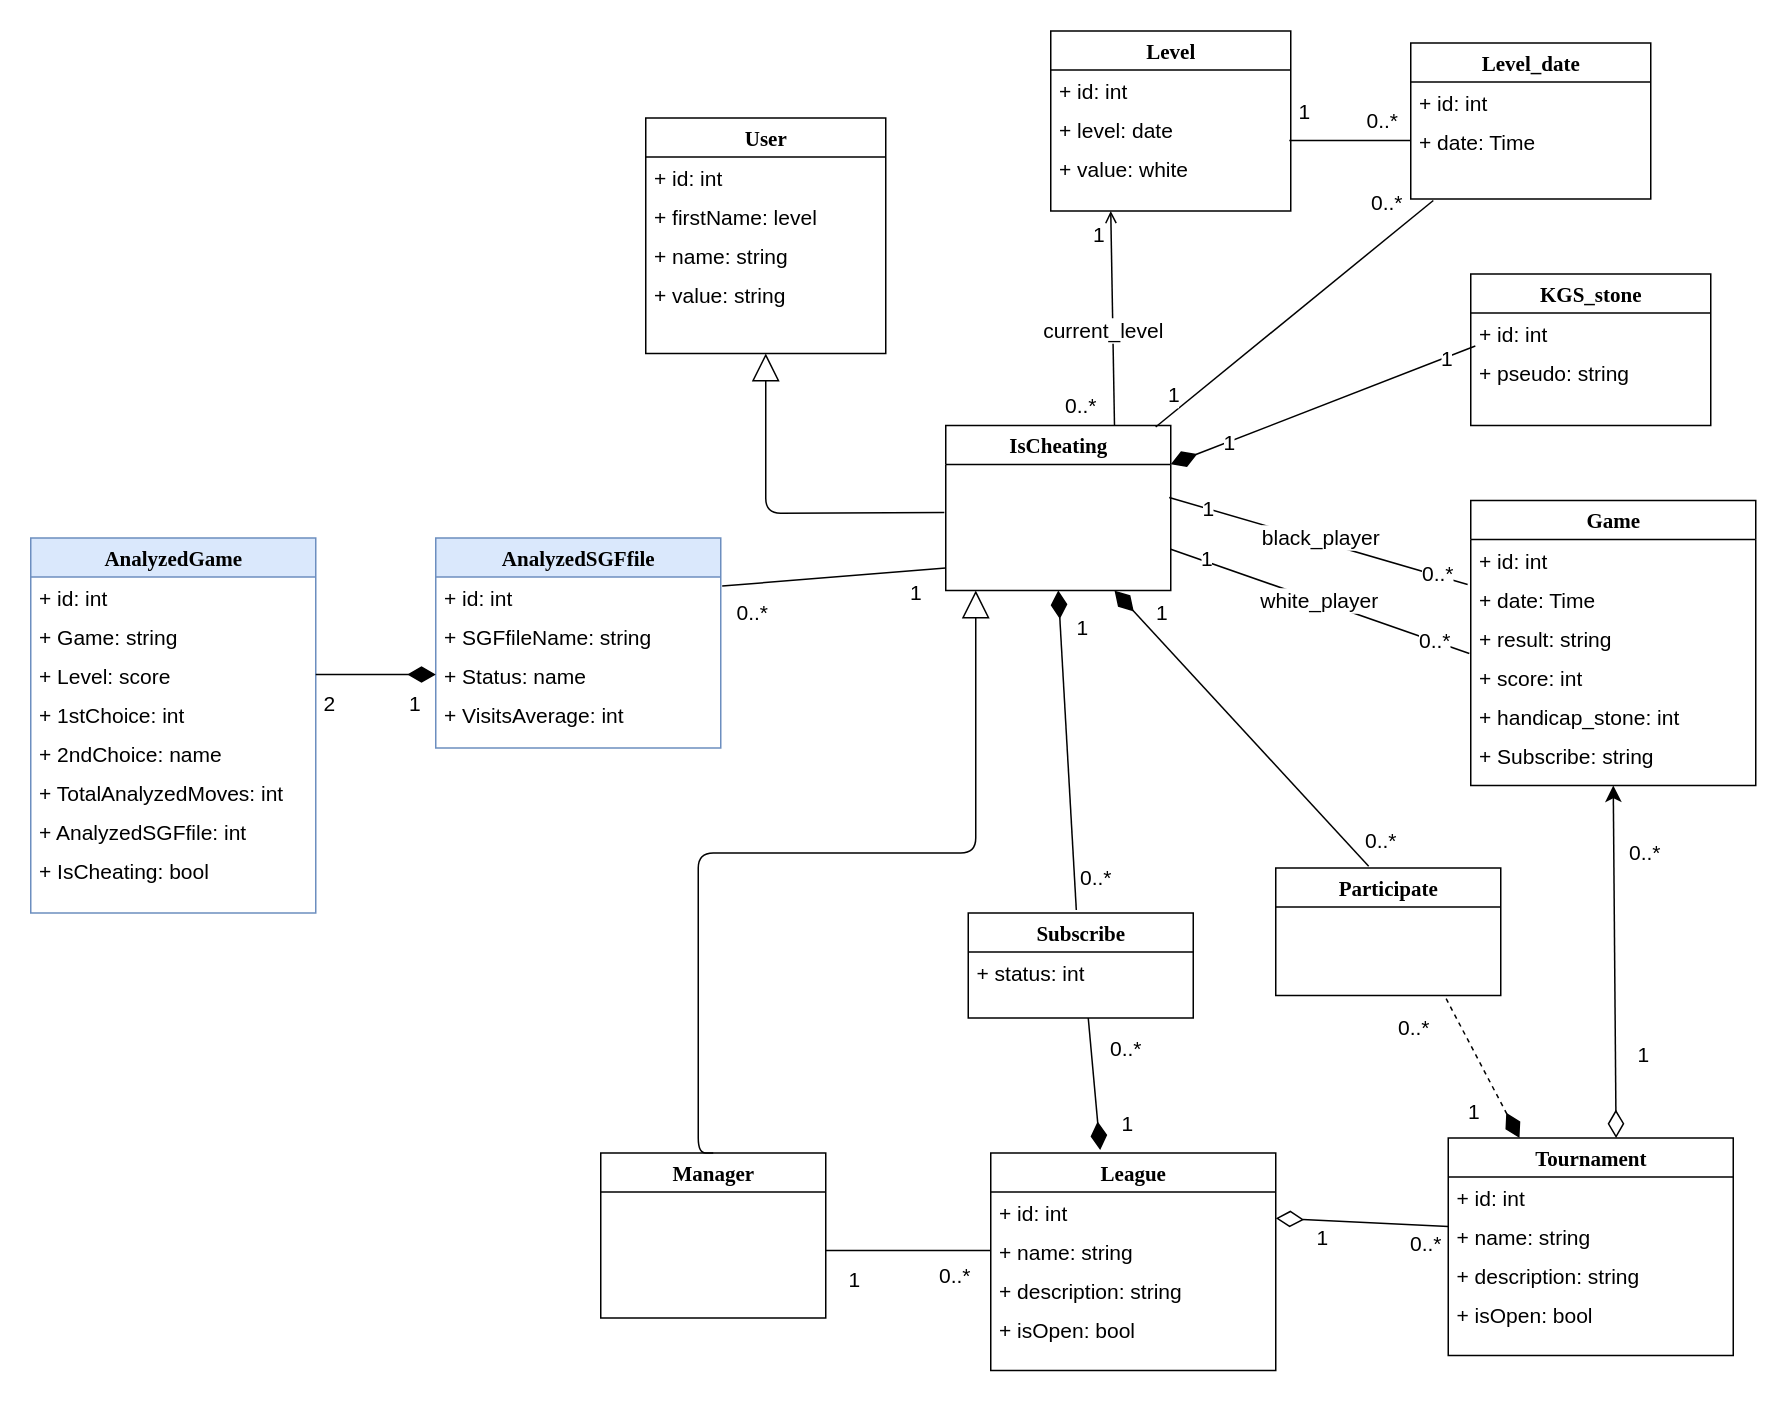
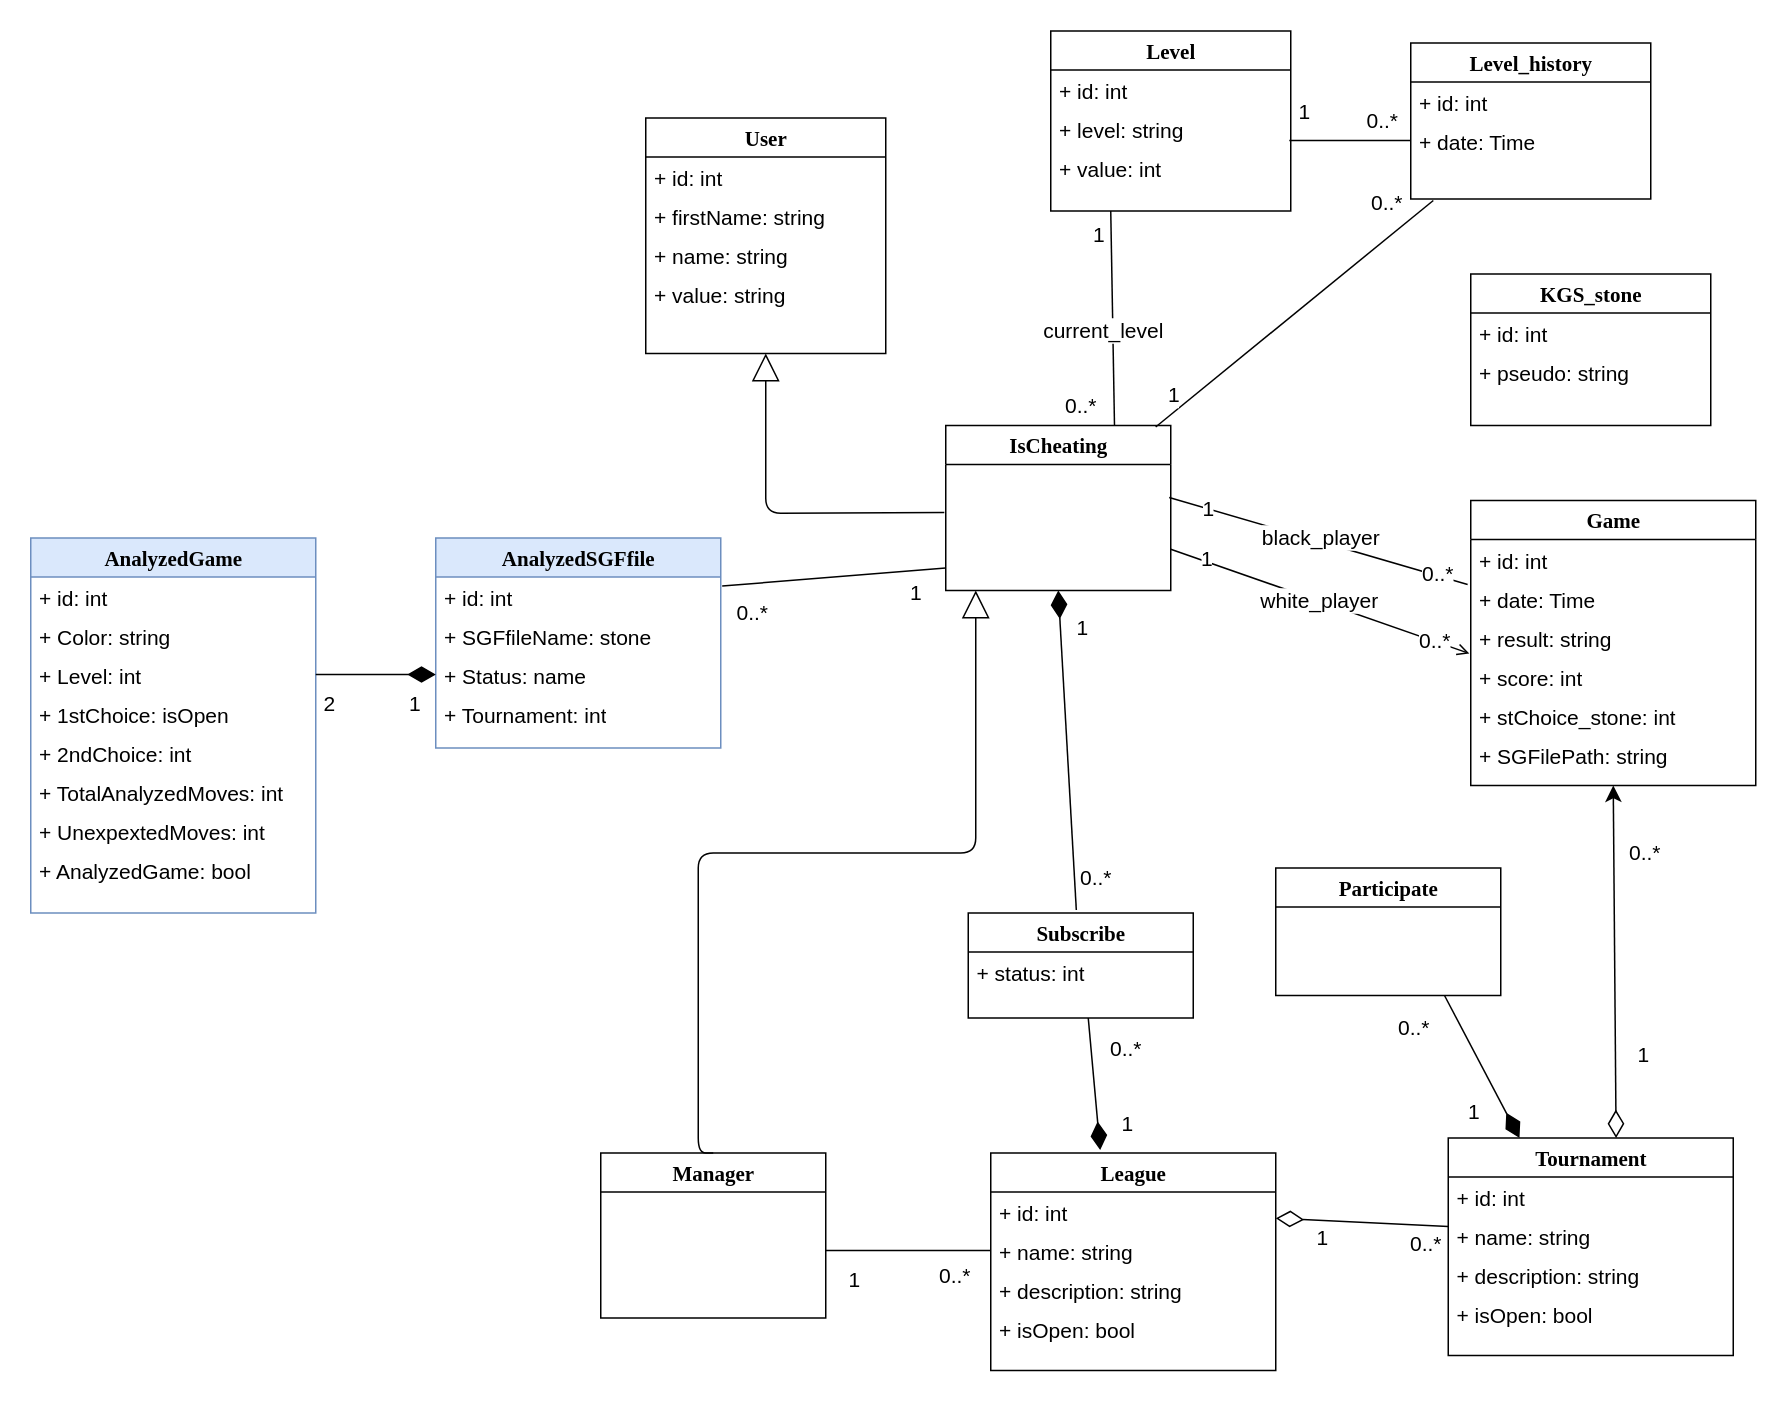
(1532, 66) -> (1532, 66)
(1123, 132) -> (1132, 132)
(1128, 171) -> (1117, 171)
(1111, 218) -> (1111, 217)
(744, 219) -> (753, 219)
(1335, 400) -> none
(111, 639) -> (114, 639)
(552, 639) -> (549, 639)
(1464, 651) -> (1462, 651)
(111, 678) -> (97, 678)
(120, 717) -> (138, 717)
(546, 717) -> (534, 717)
(1590, 718) -> (1590, 718)
(1250, 737) -> none
(129, 756) -> (120, 756)
(1578, 757) -> (1581, 757)
(150, 834) -> (158, 834)
(132, 873) -> (144, 873)
(1475, 1054) -> (1475, 1054)
